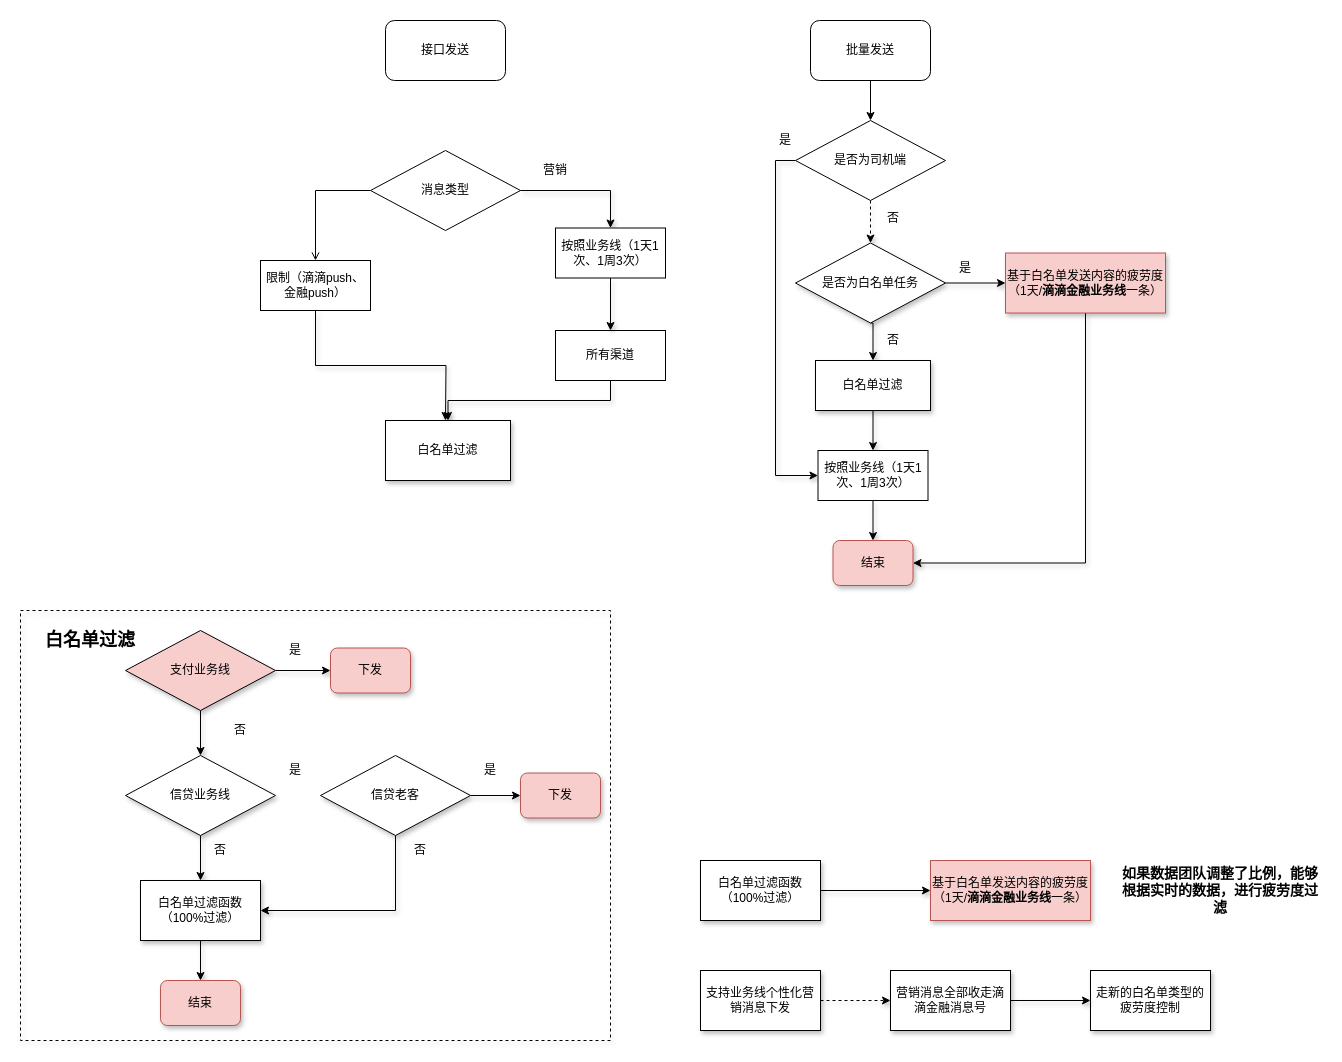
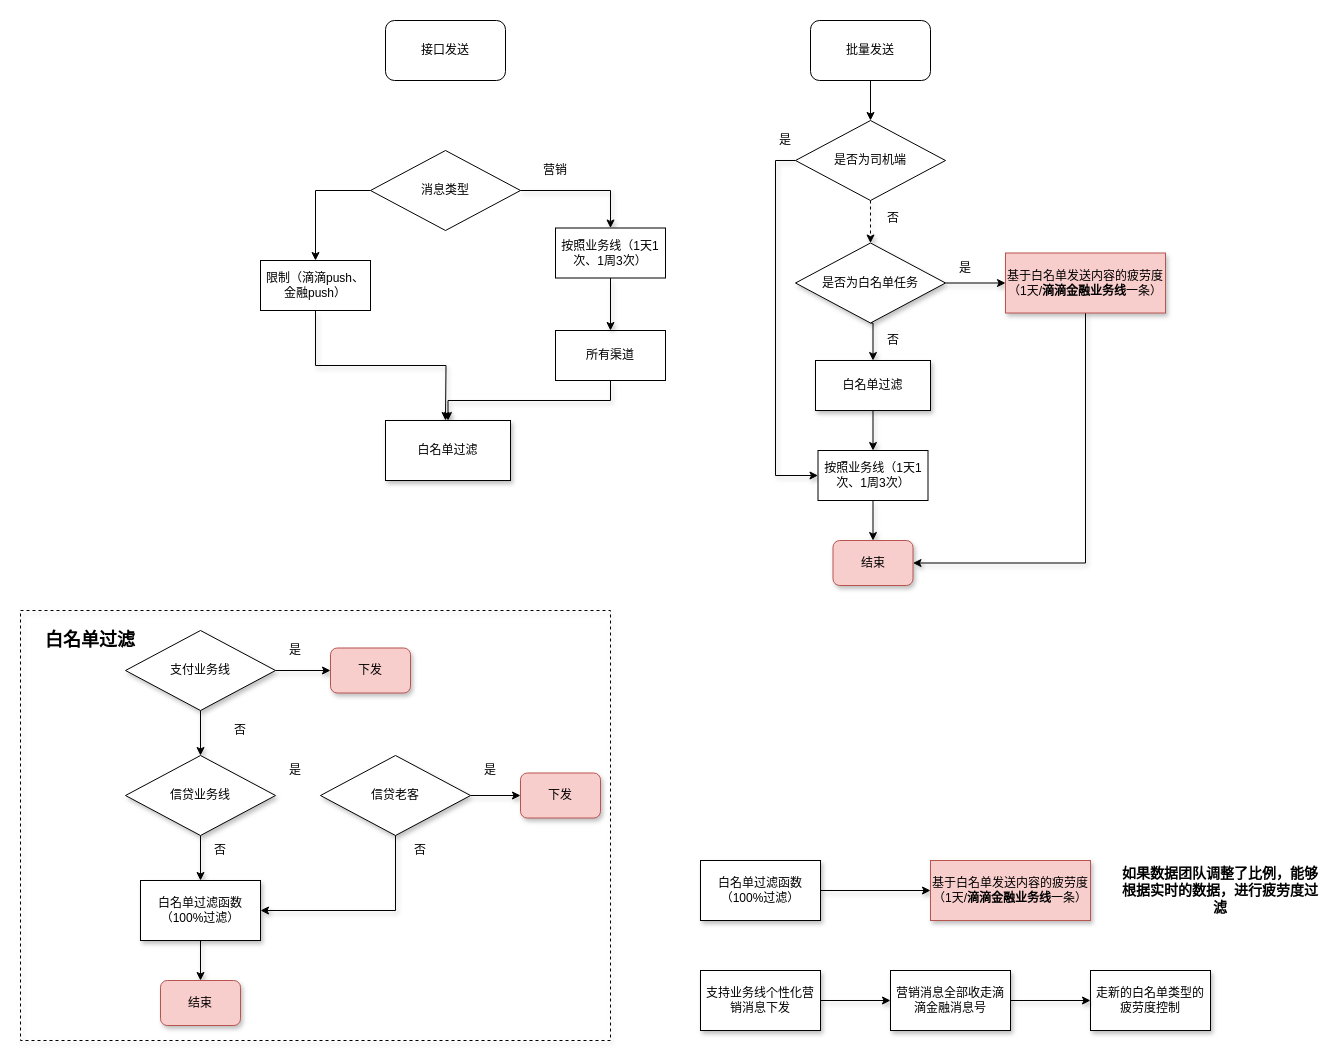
(316, 253) -> (316, 252)
(201, 671) -> (201, 671)
(851, 1001) -> (851, 1001)
